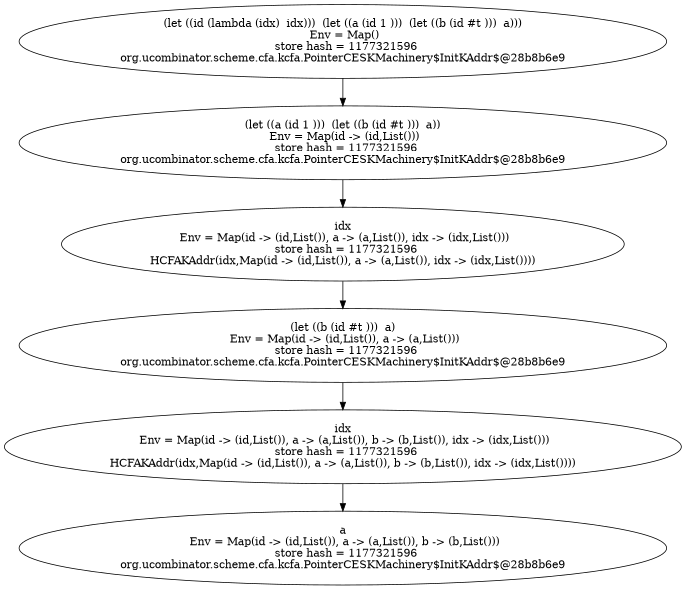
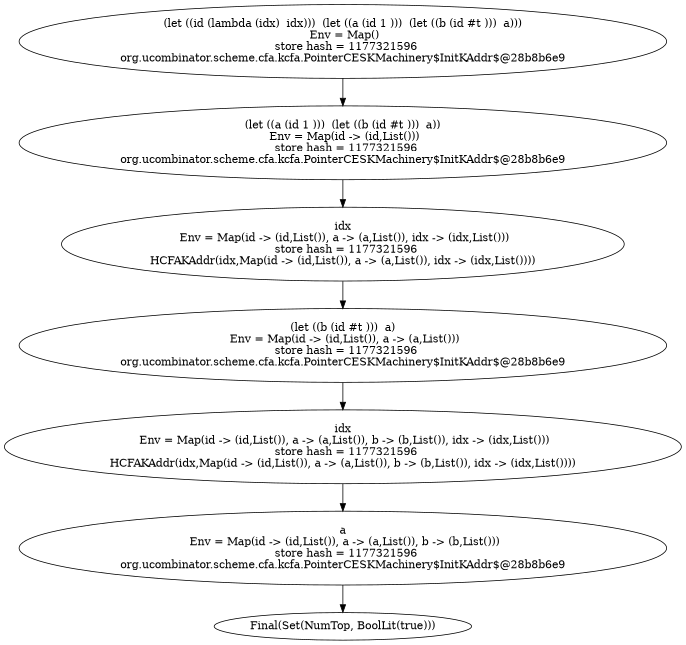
none -> (343, 626)
